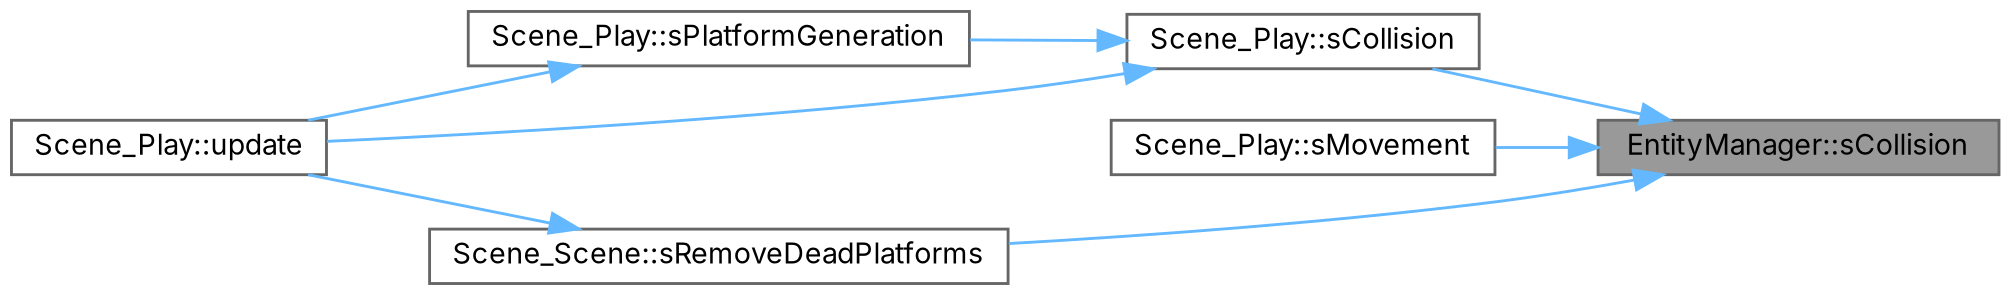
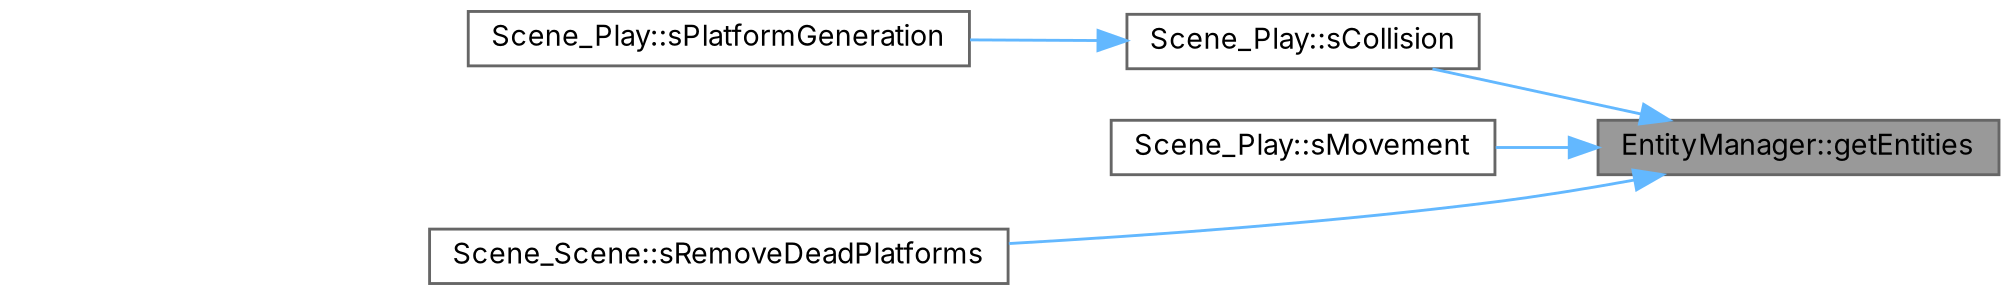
(169, 147) -> none
(1799, 147) -> (1799, 147)
